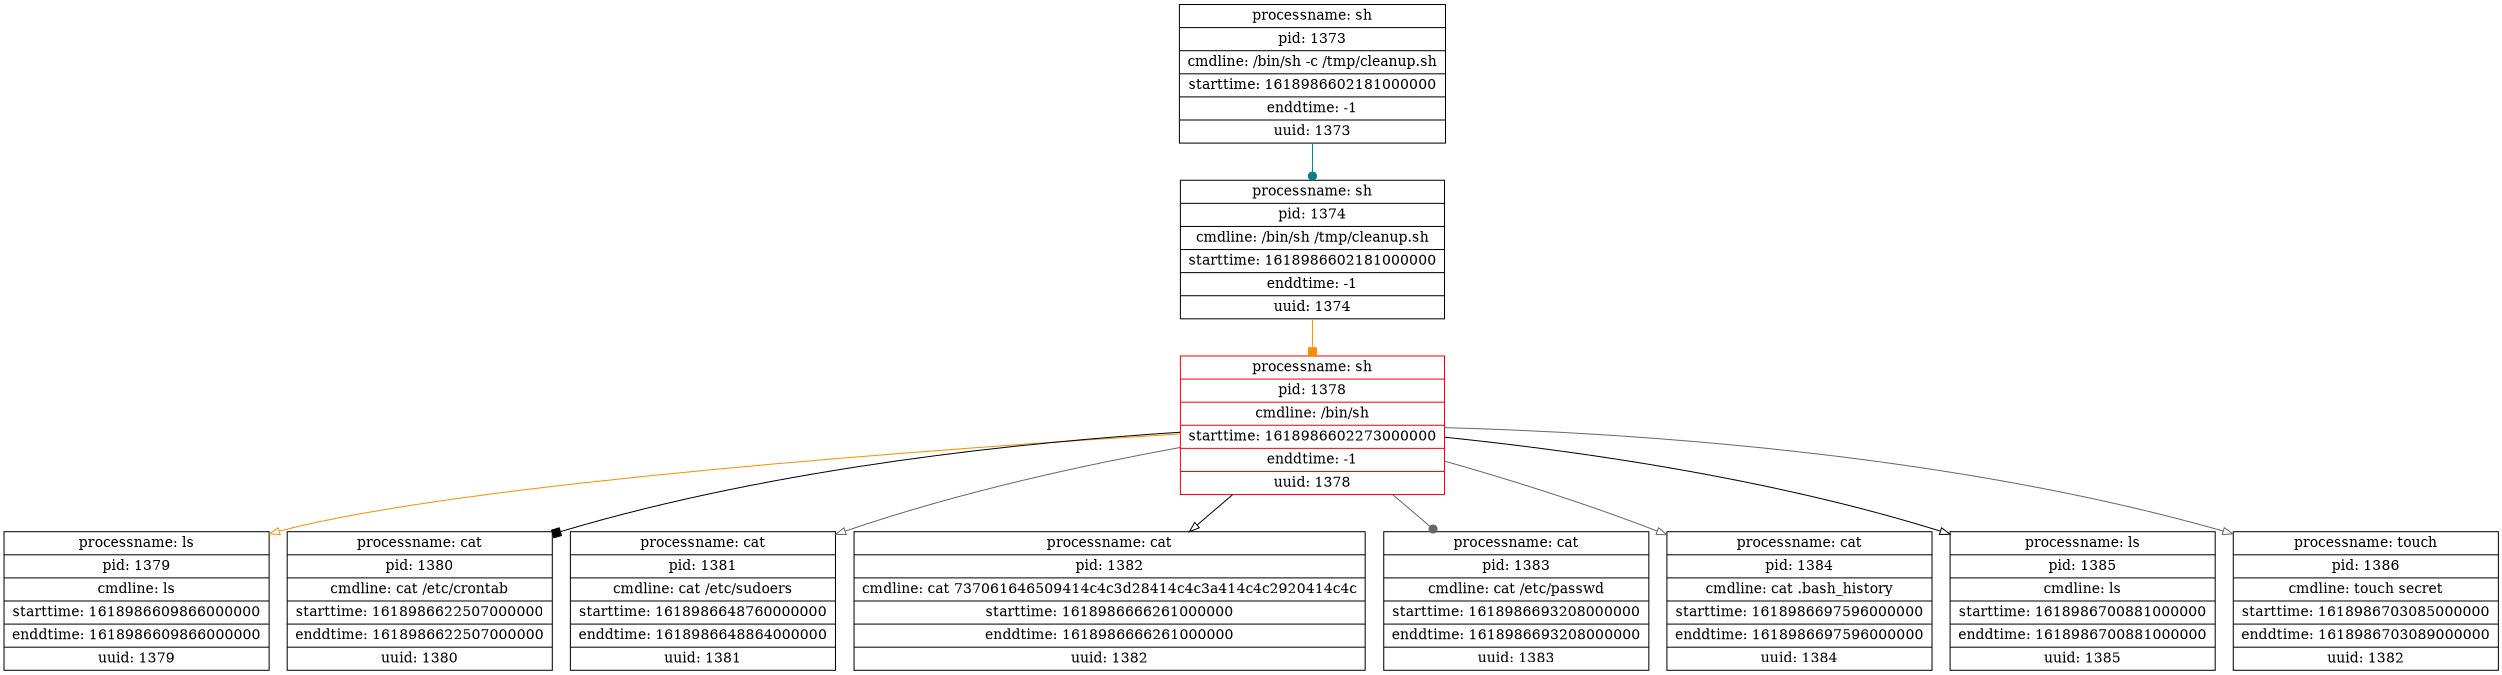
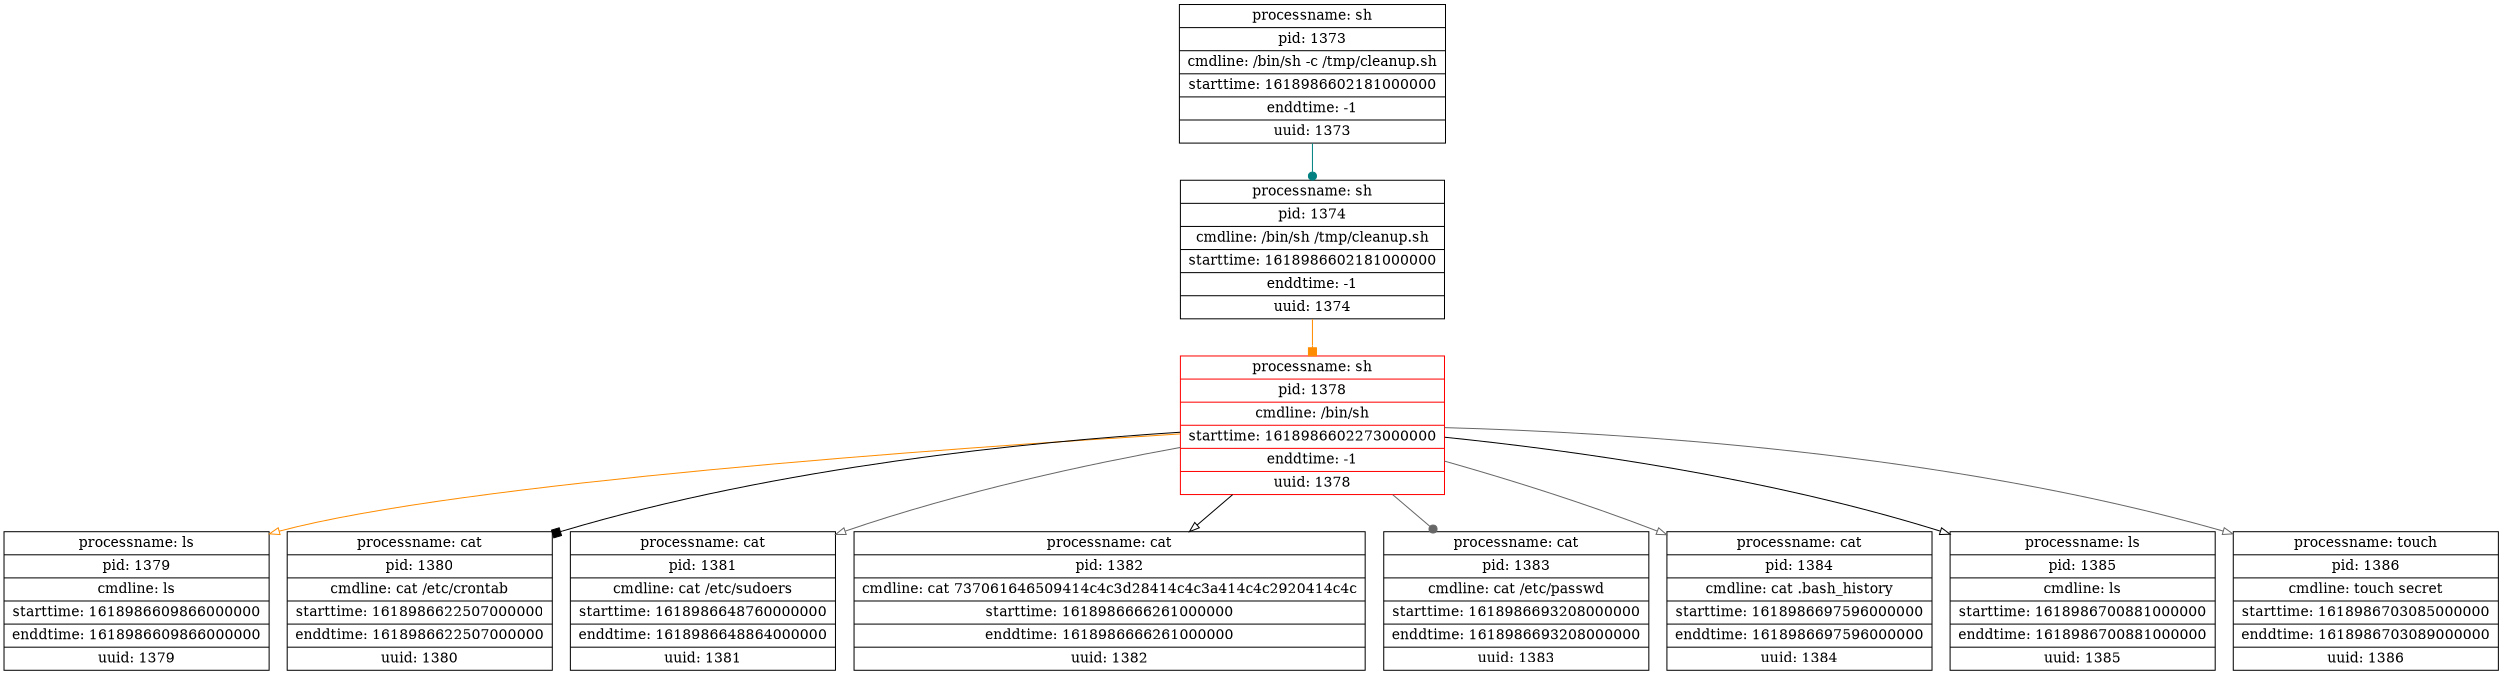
(2366, 658) -> (2366, 658)
